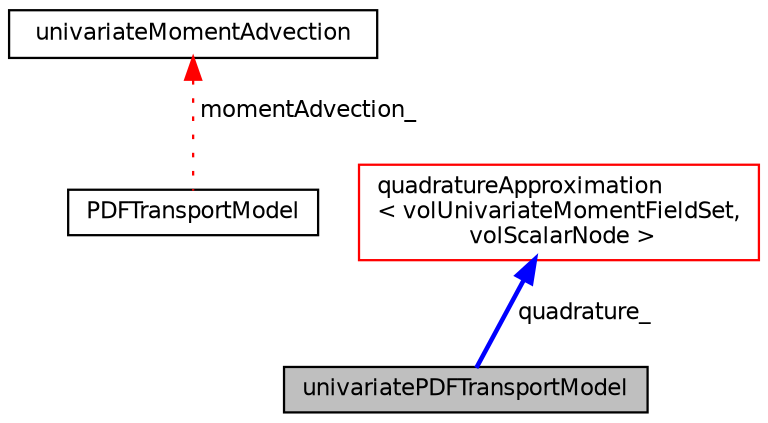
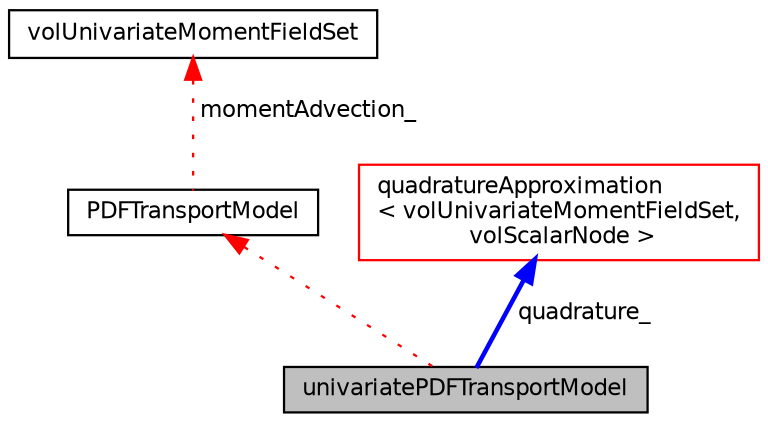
(193, 34) -> (193, 34)
none -> (340, 307)
